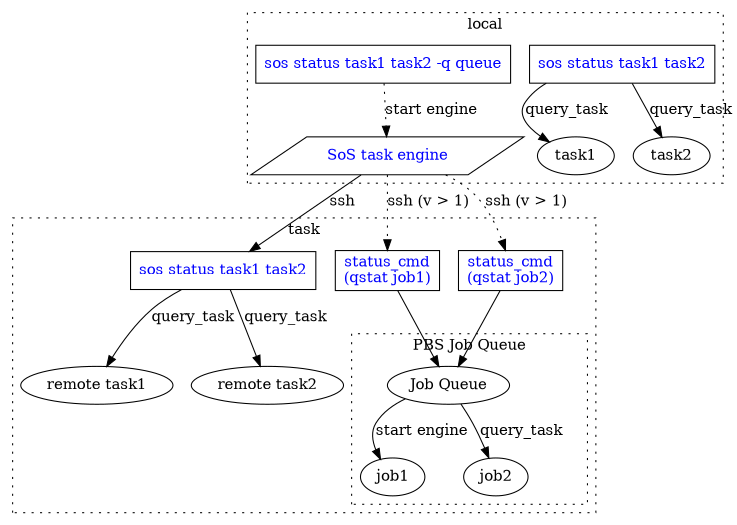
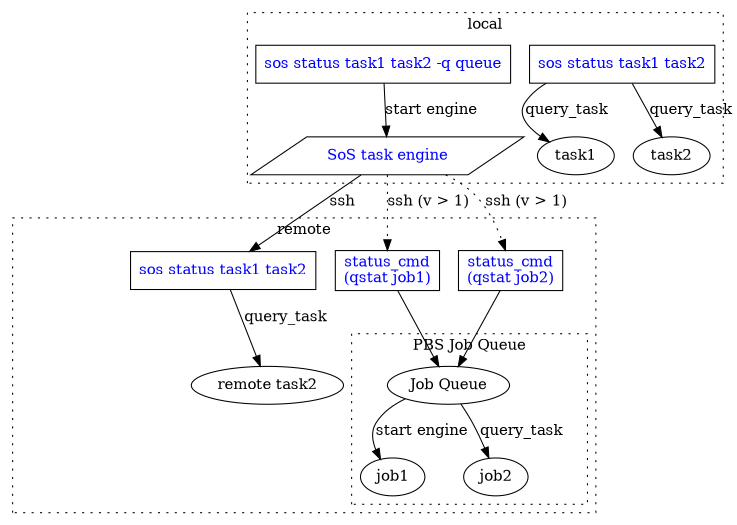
(385, 105) -> (385, 105)
(304, 230) -> (304, 230)
(97, 385) -> none
